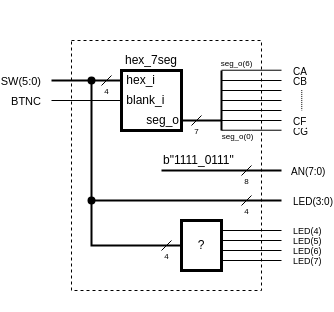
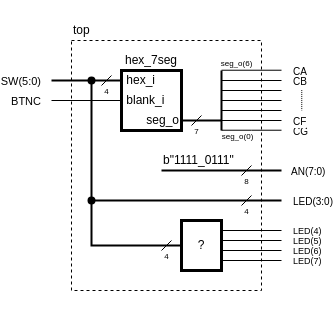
none -> (102, 31)
